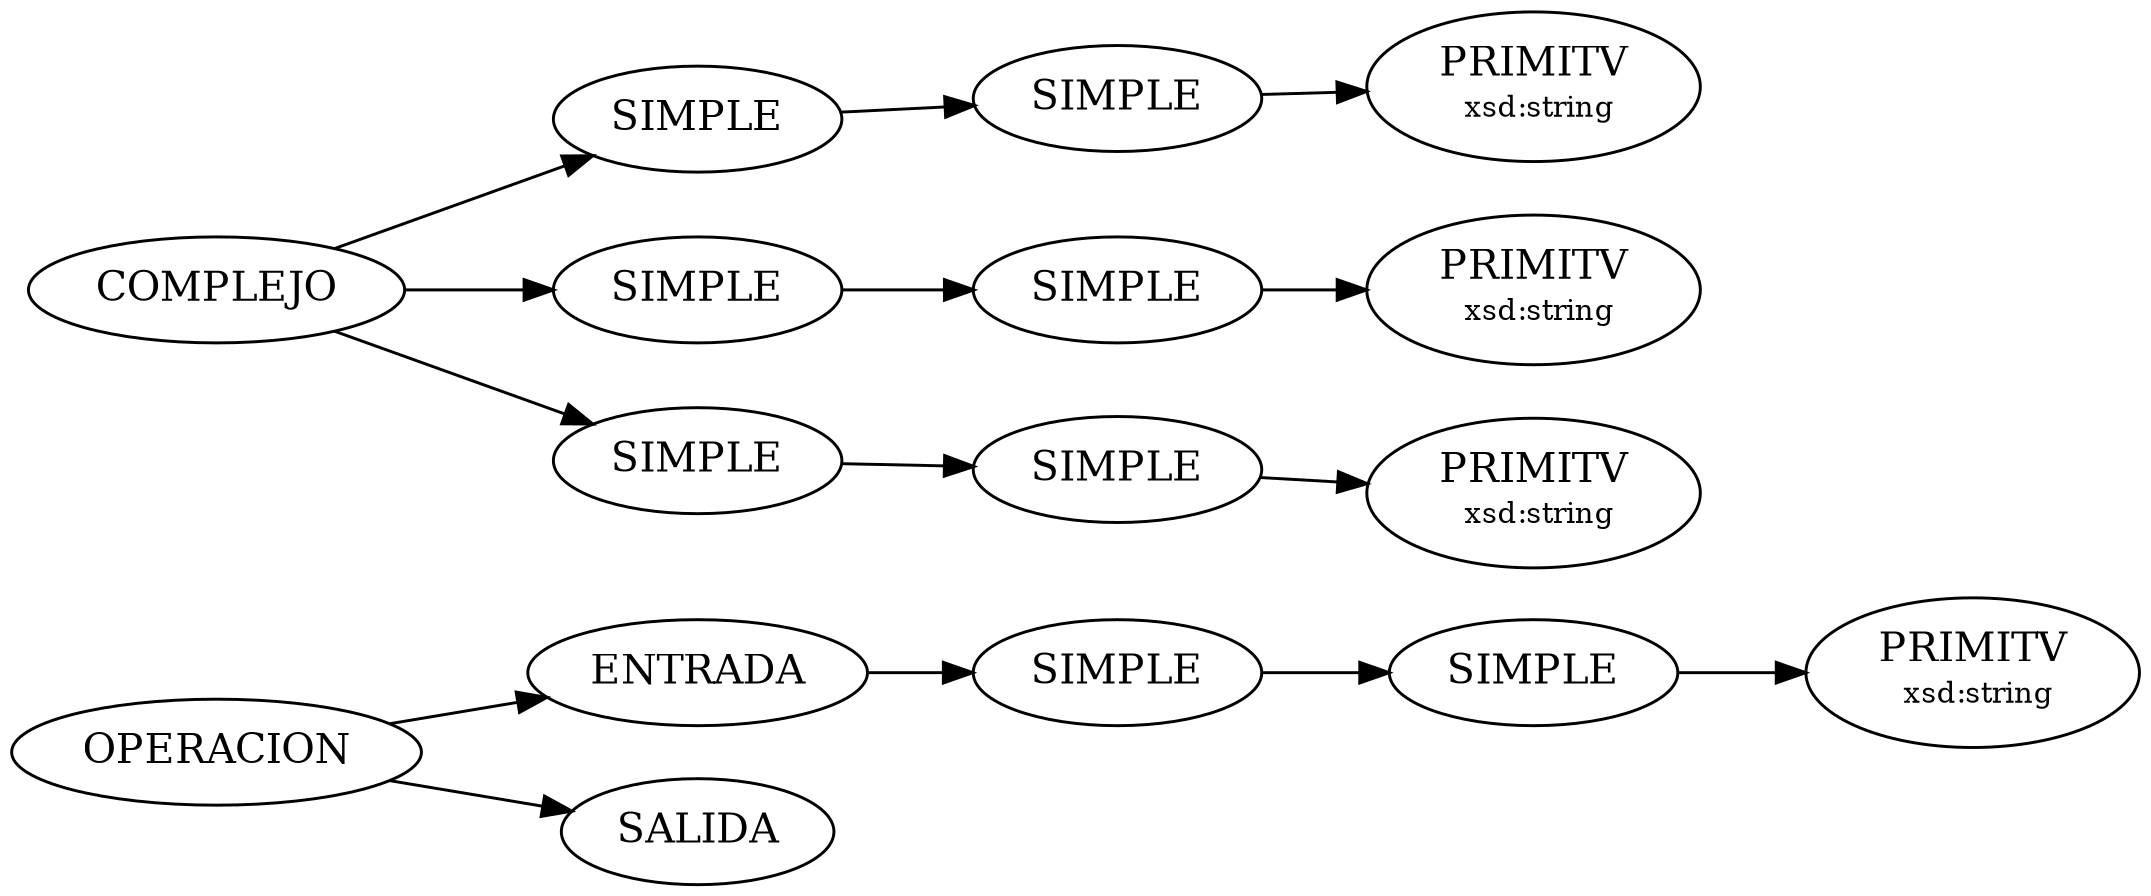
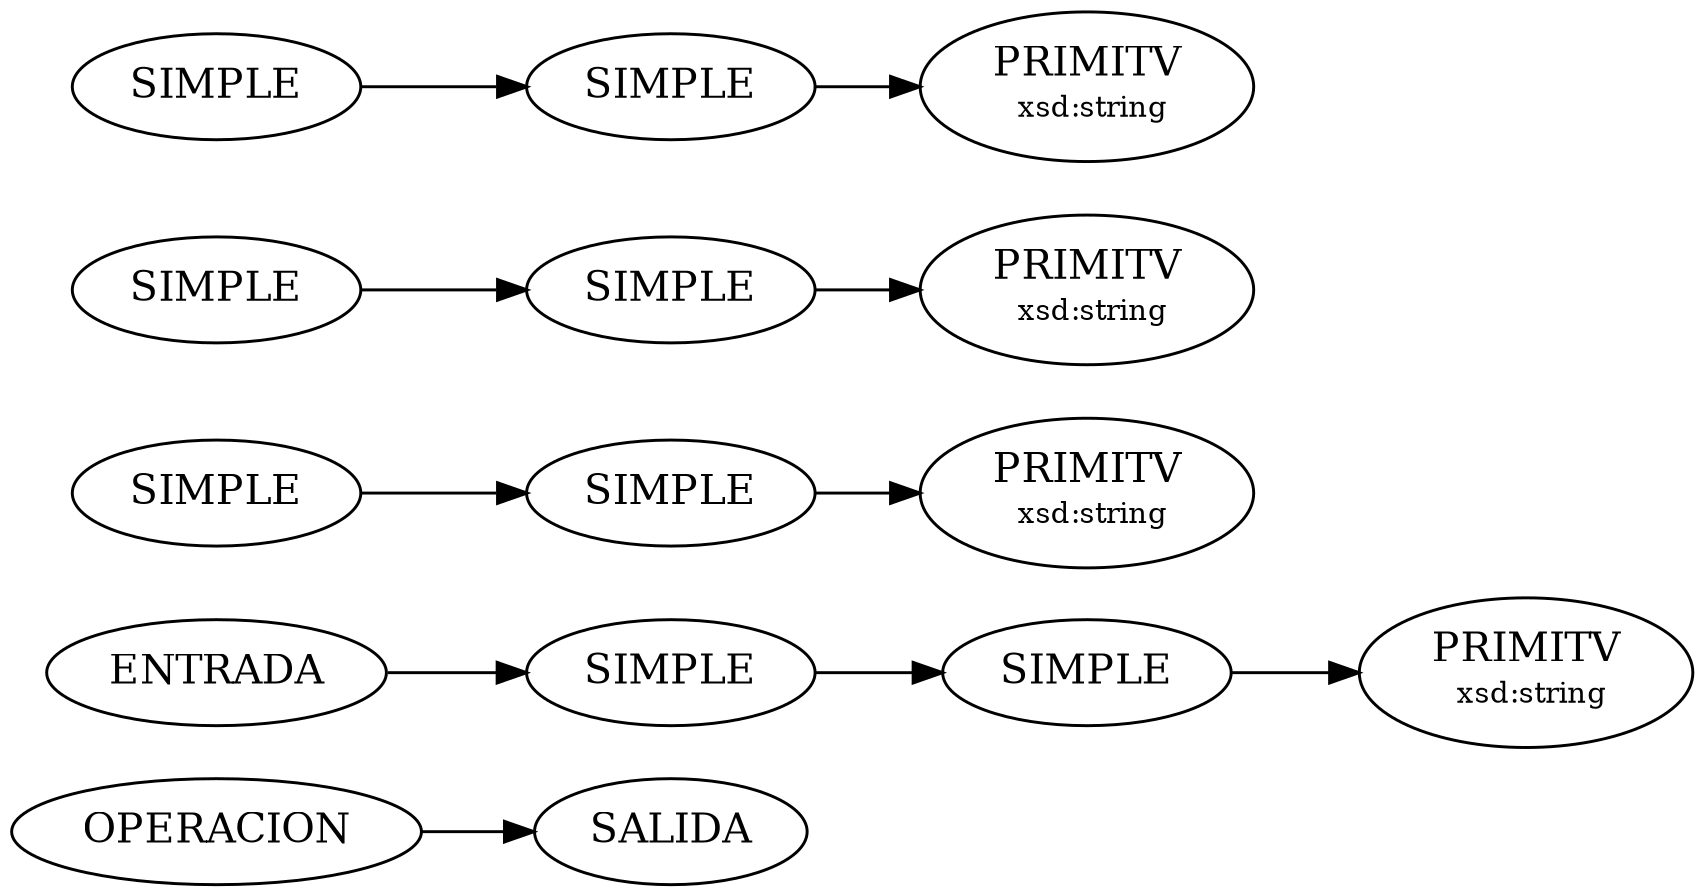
(217, 290) -> none
(453, 713) -> none
